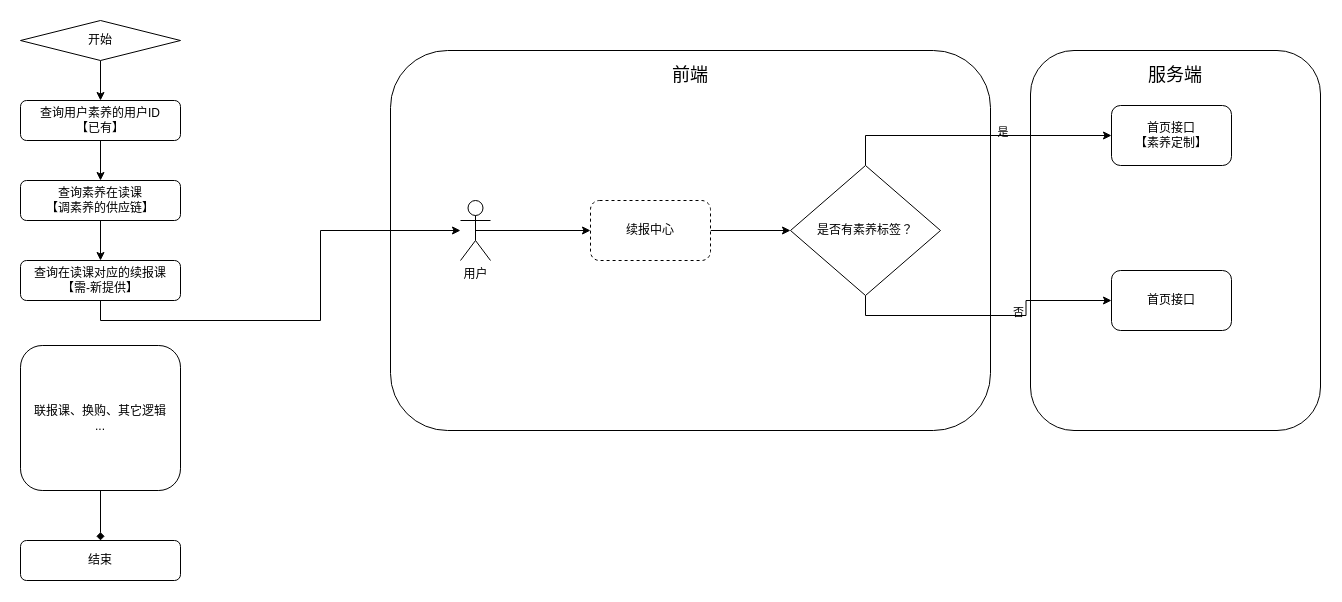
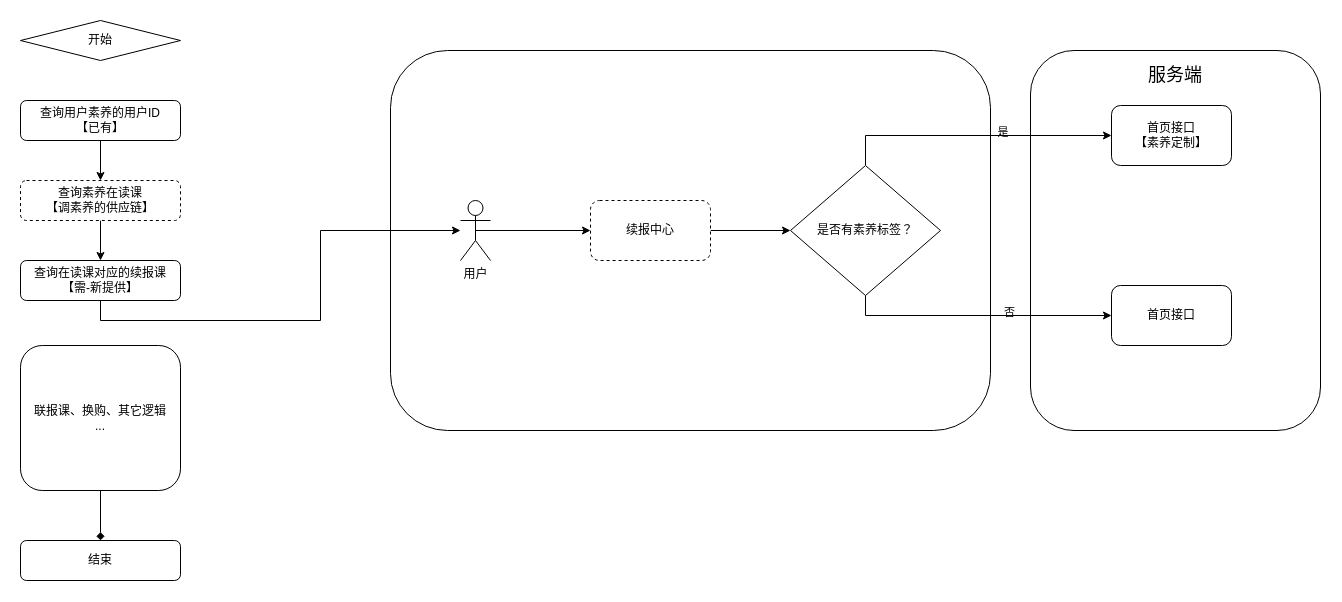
(691, 76) -> none
(101, 77) -> none
(101, 201) -> (101, 201)
(1172, 301) -> (1172, 316)
